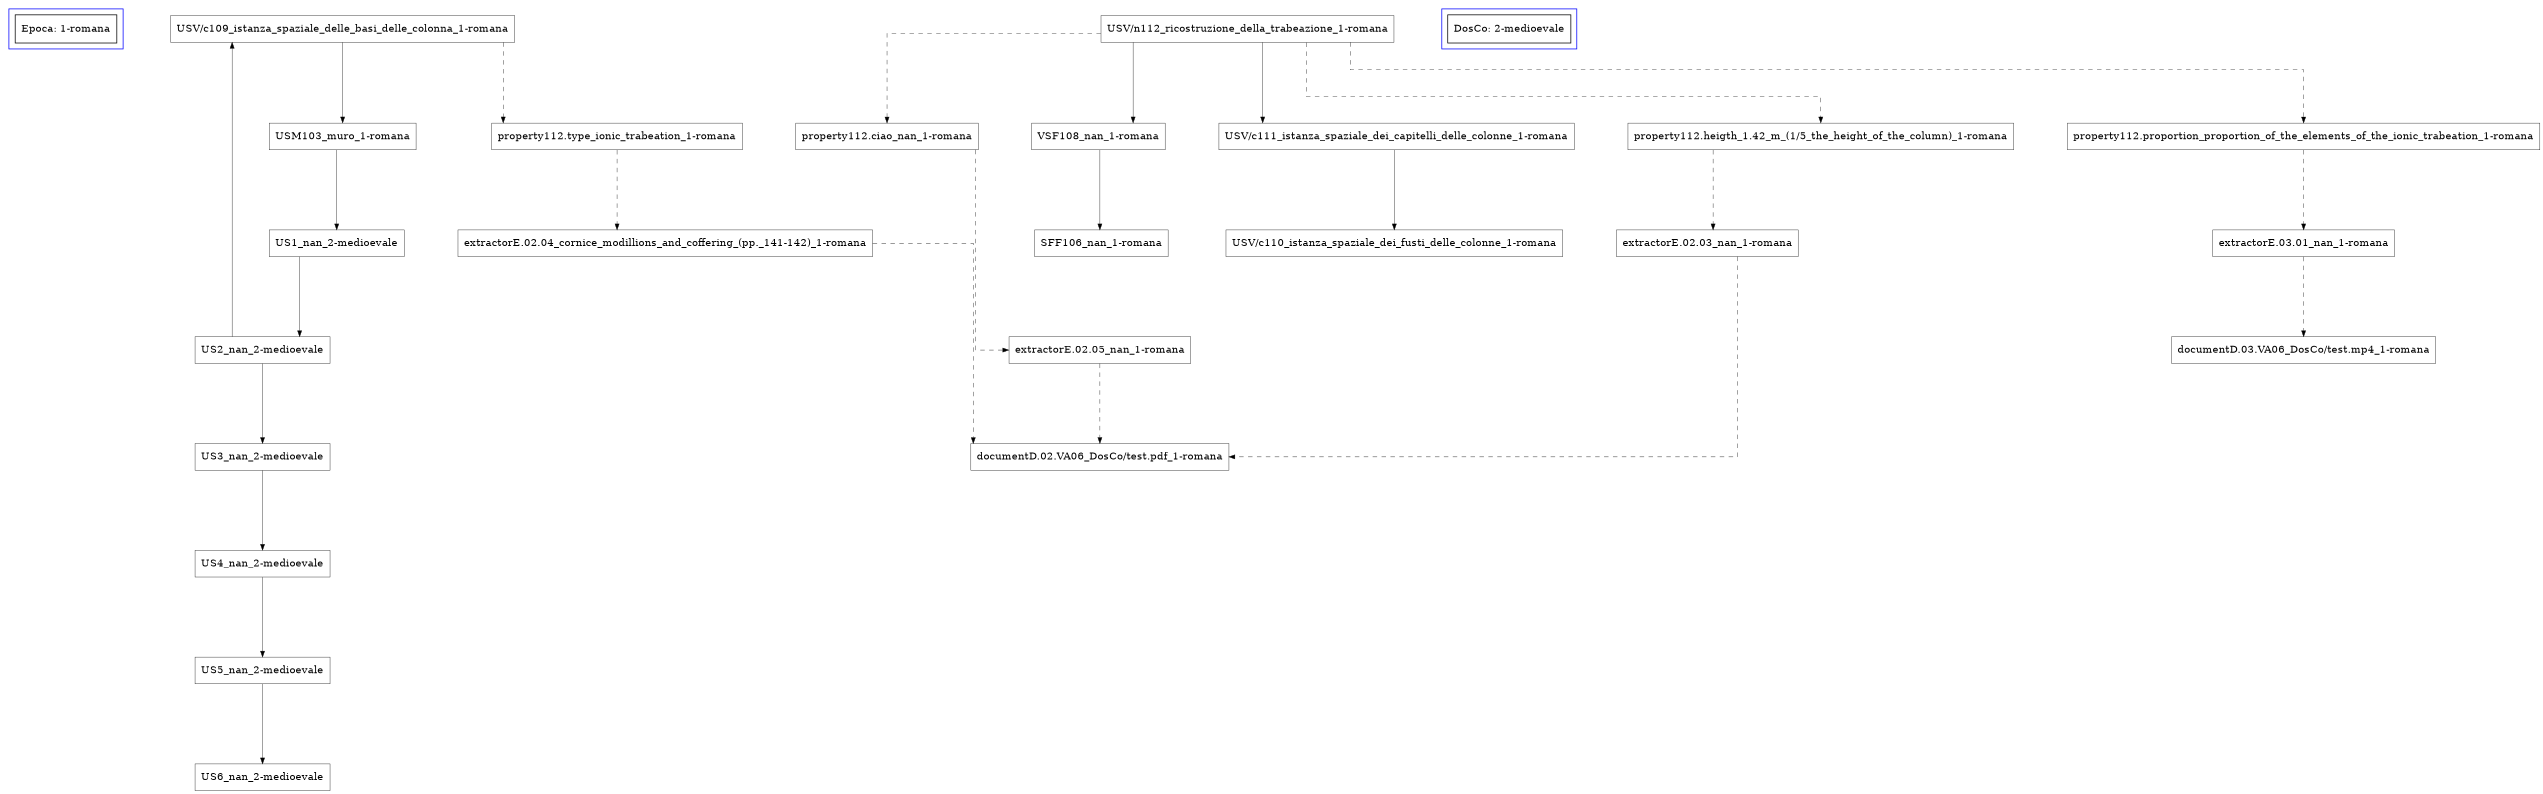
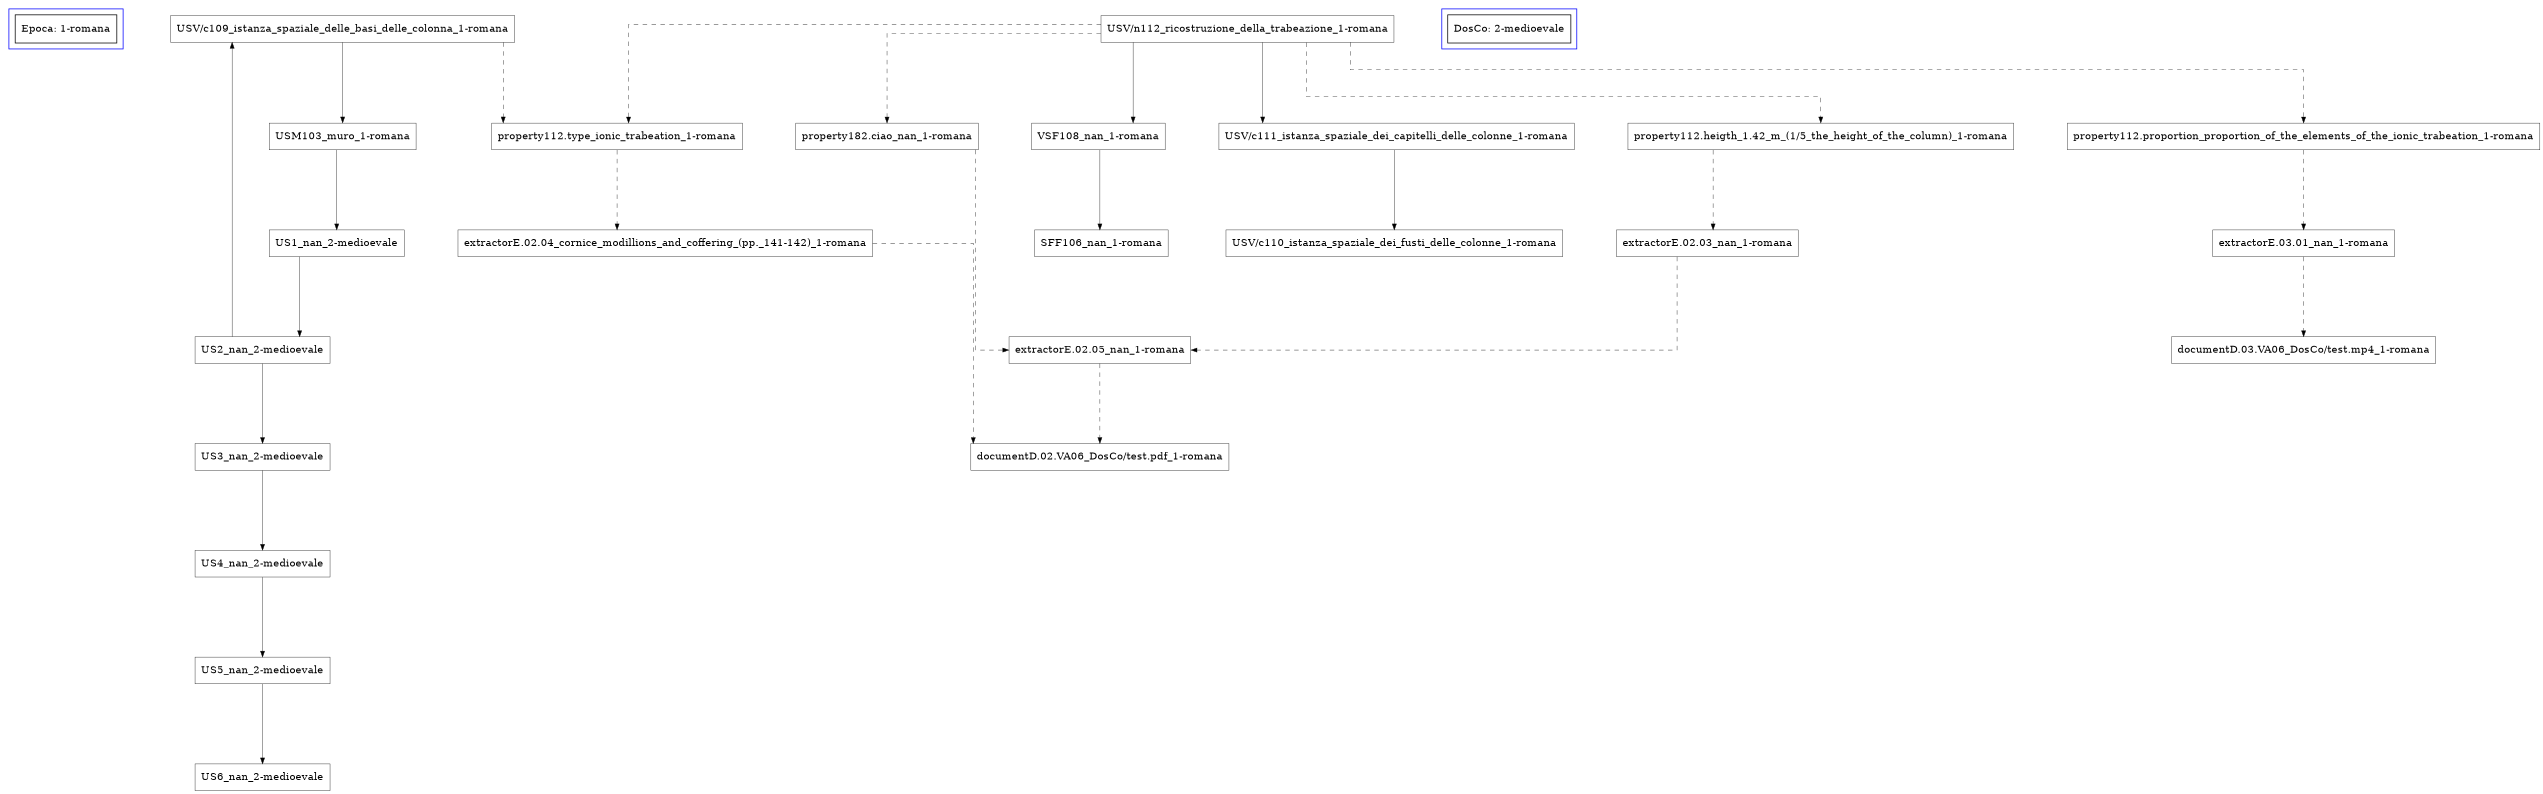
none -> (819, 24)
(887, 136) -> (887, 136)
(1586, 457) -> (1484, 350)
